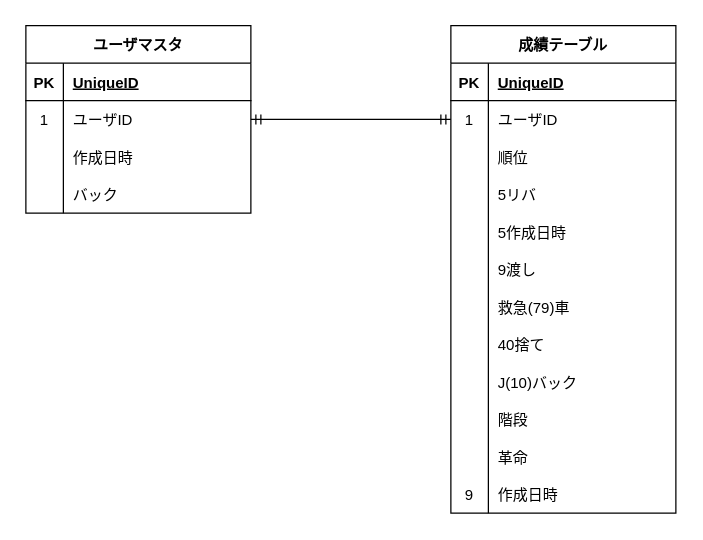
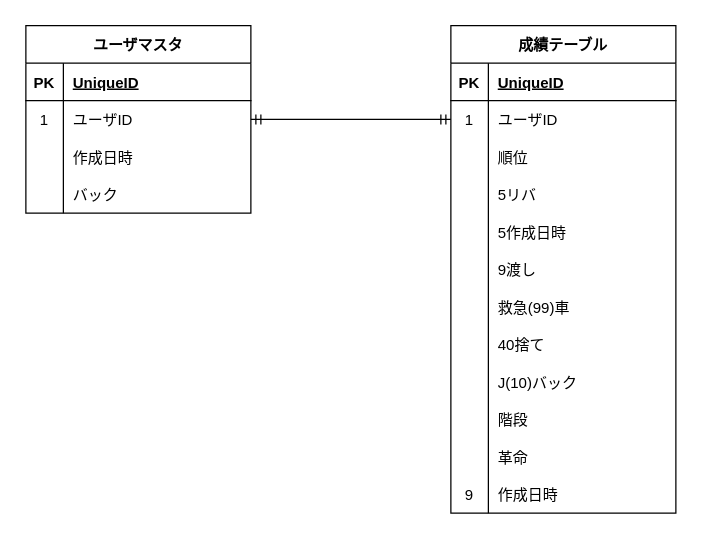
(537, 308) -> (537, 308)
